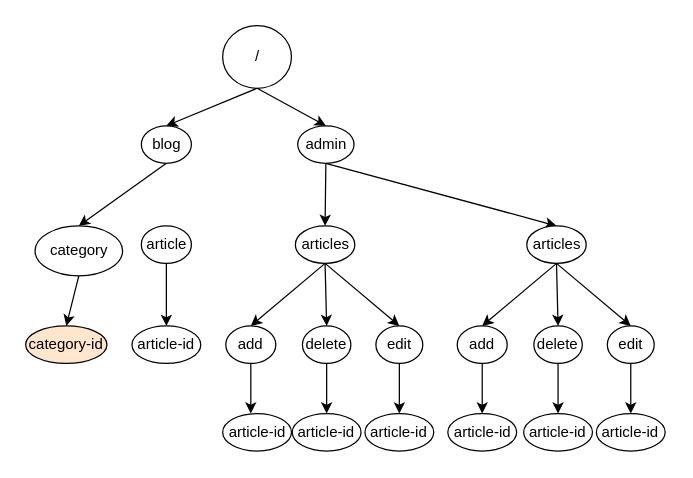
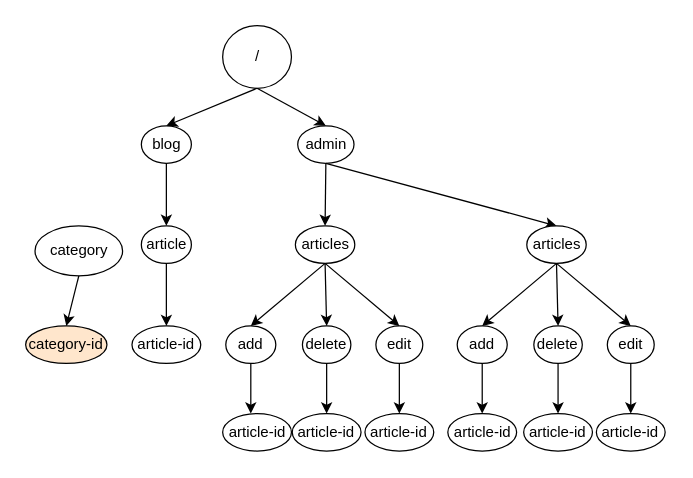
none -> (166, 191)
(125, 193) -> none
